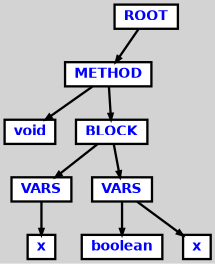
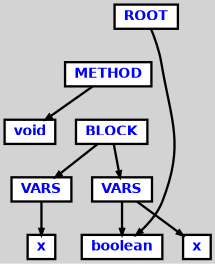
(129, 43) -> (174, 133)
(110, 100) -> none
